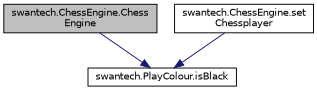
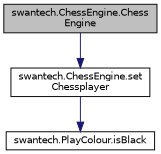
(121, 48) -> (80, 46)
